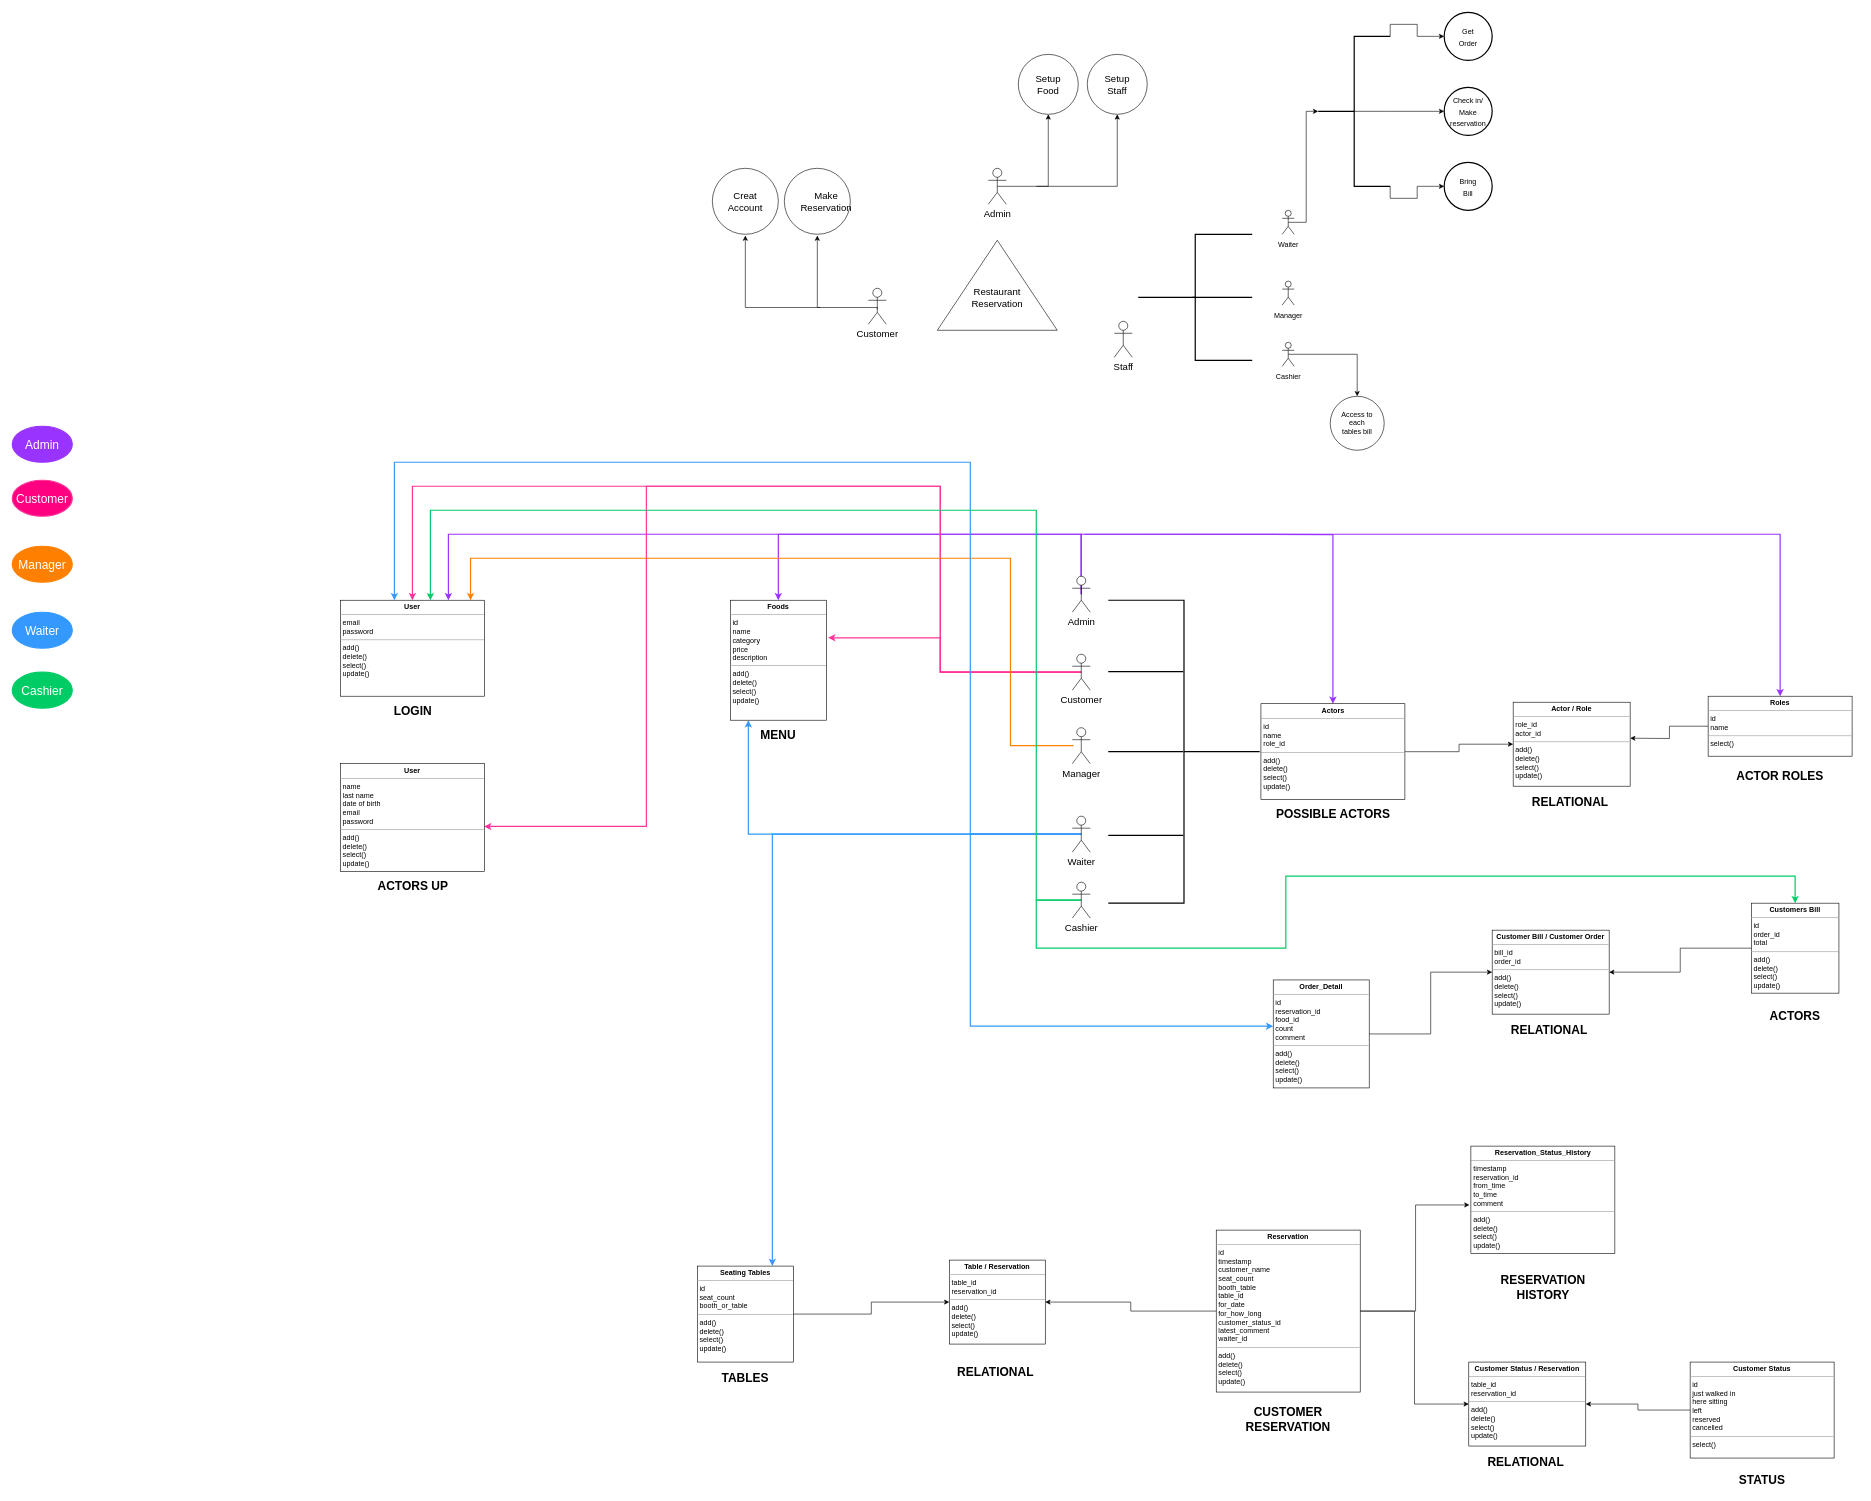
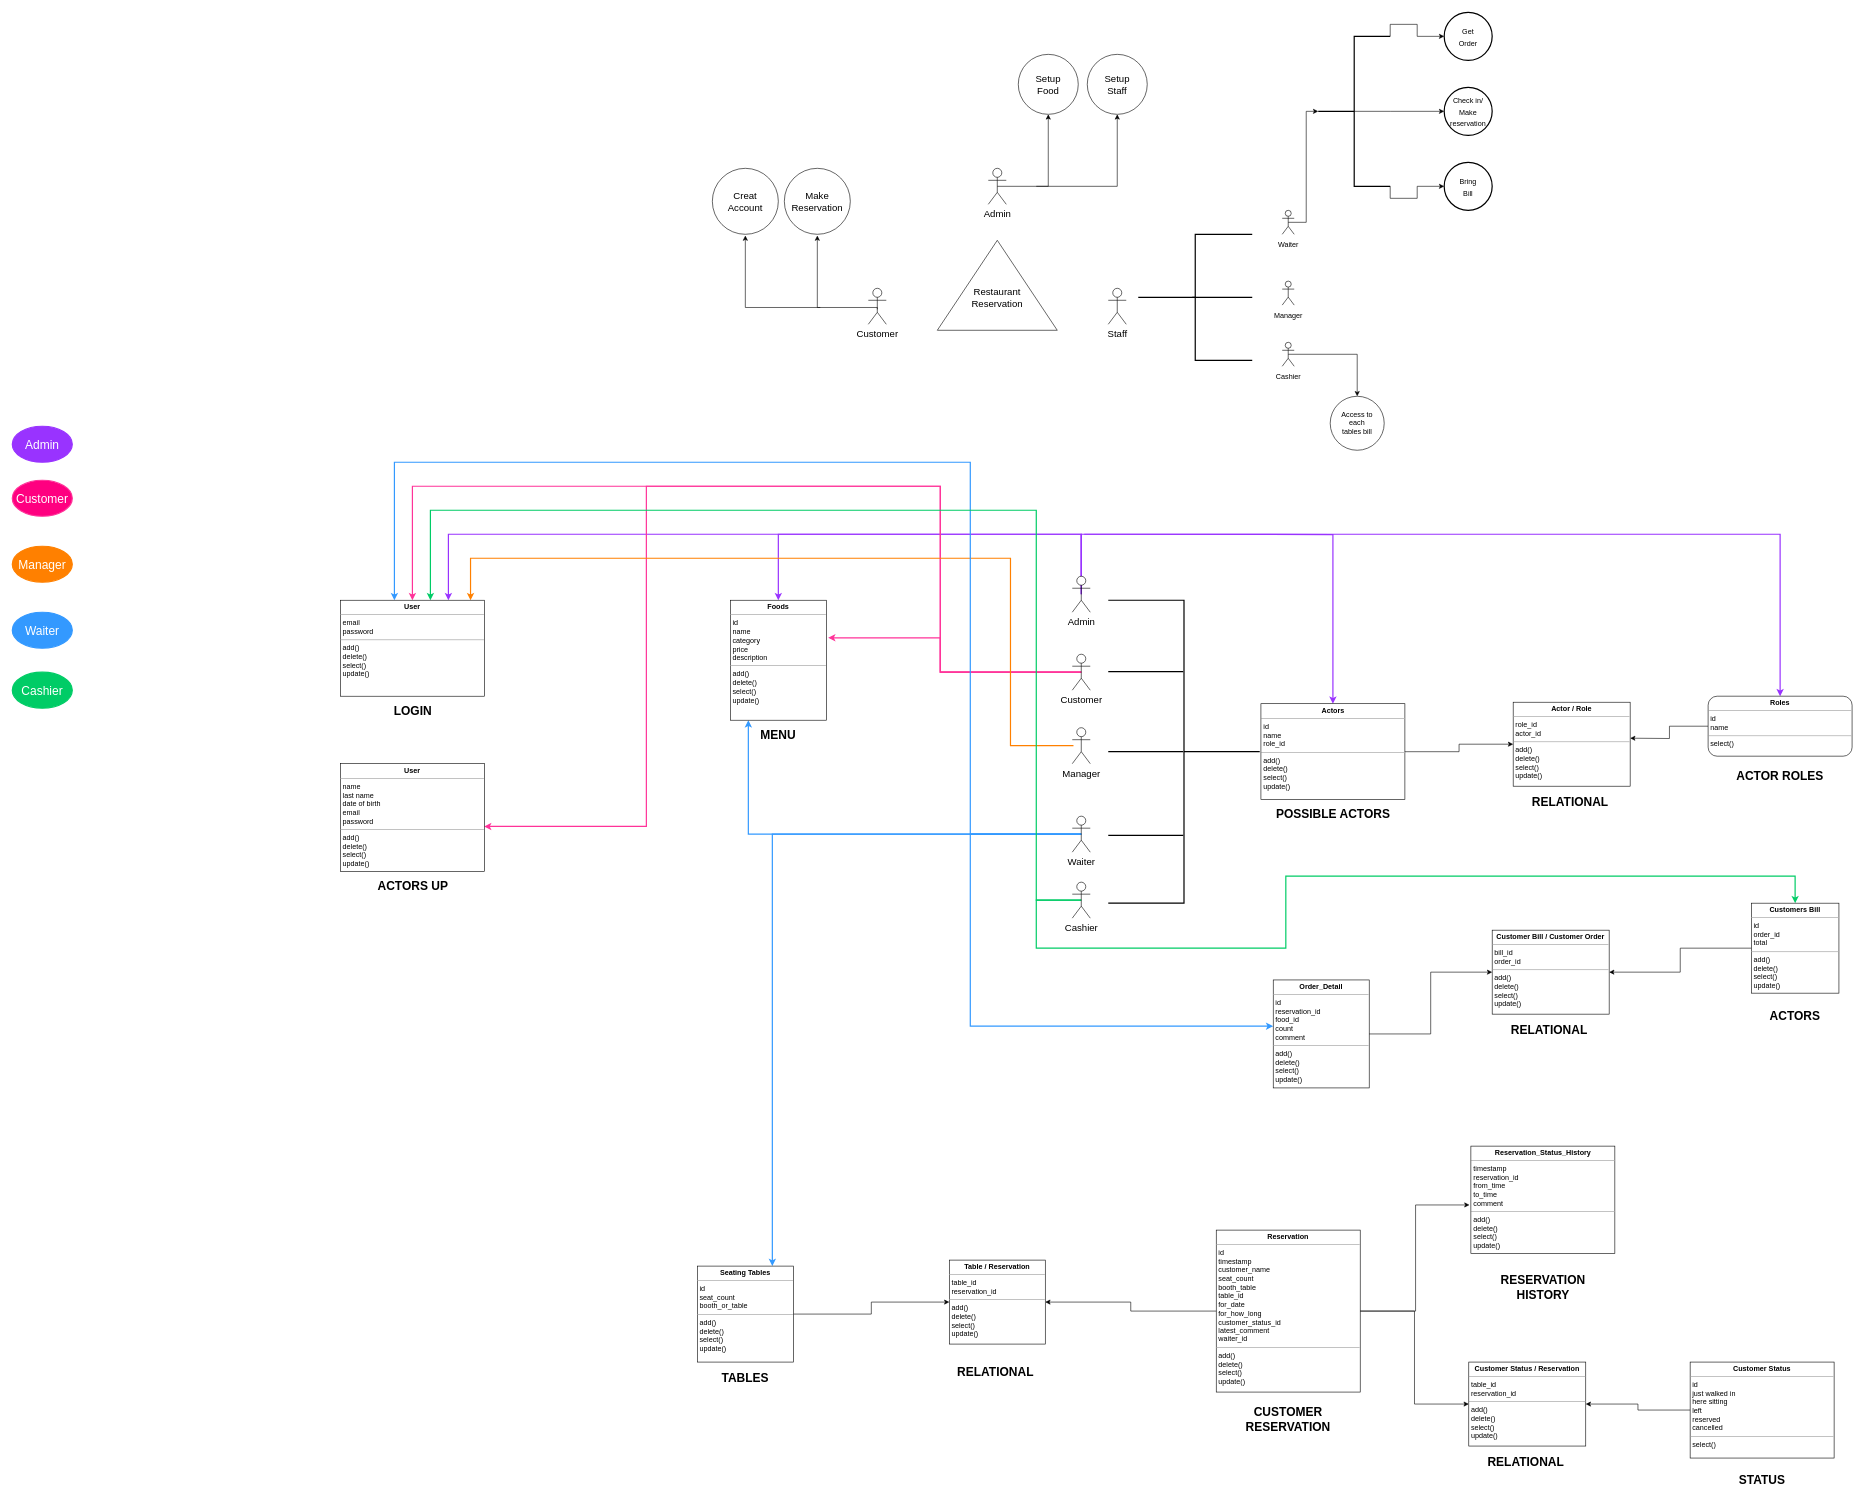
(827, 201) -> (818, 201)
(1124, 339) -> (1118, 306)
(1781, 726) -> (1781, 726)
